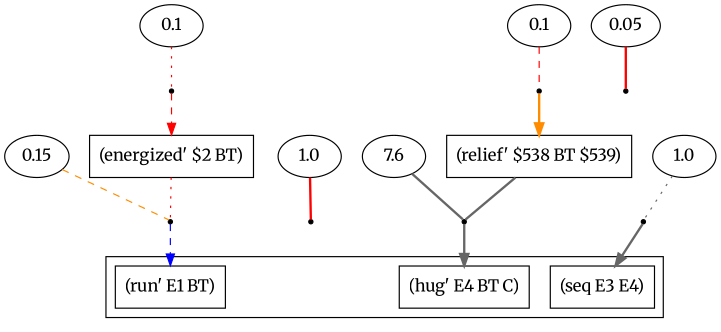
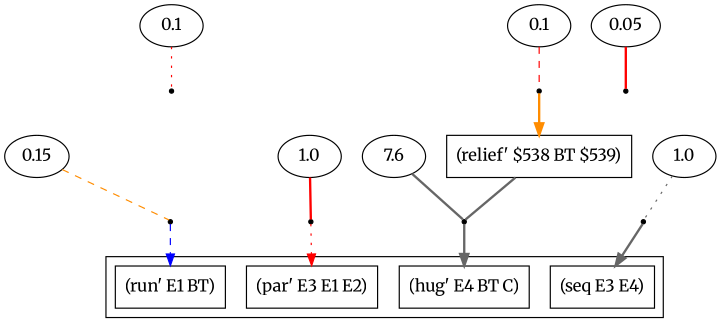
(172, 156) -> none
none -> (312, 287)
